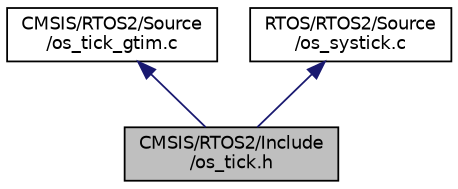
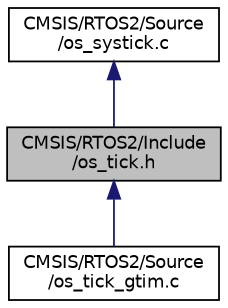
(351, 35) -> (114, 35)
(178, 101) -> (114, 223)
